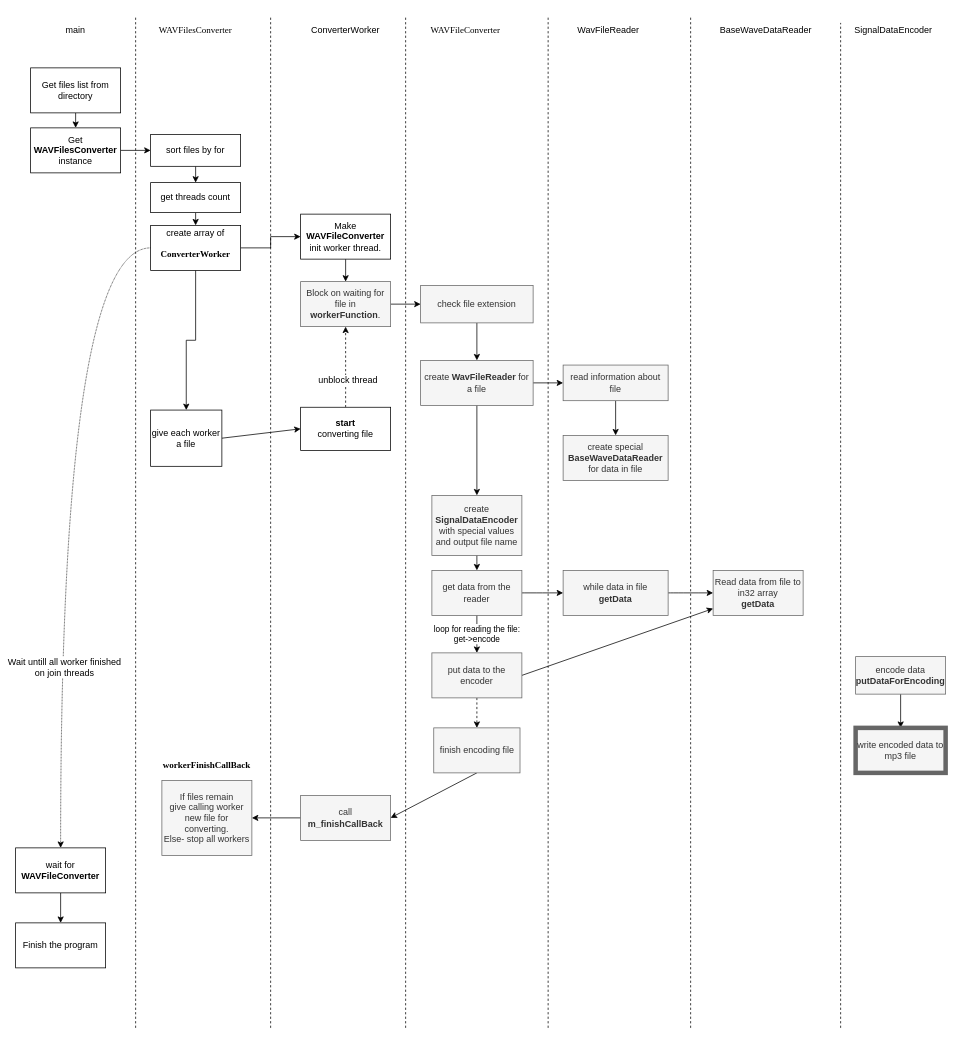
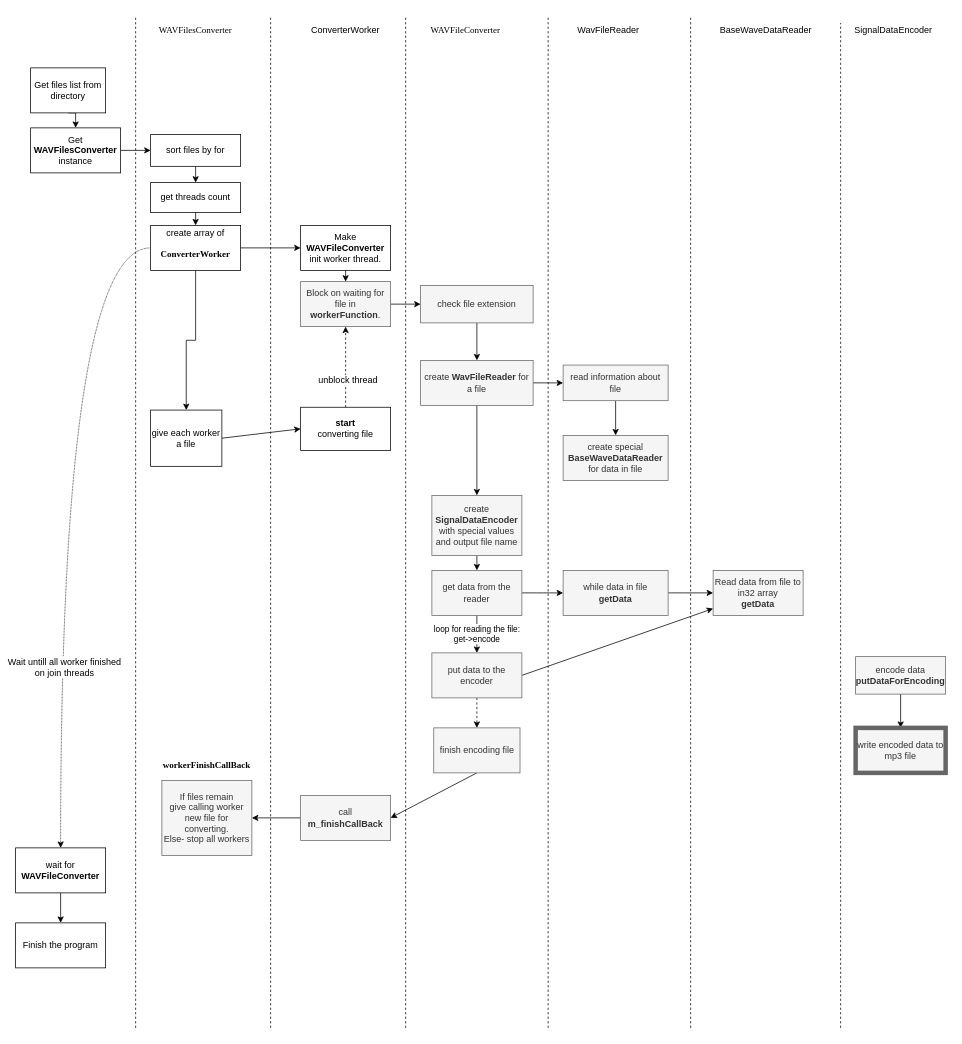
(75, 30) -> none
(75, 90) -> (68, 90)
(345, 237) -> (345, 248)
